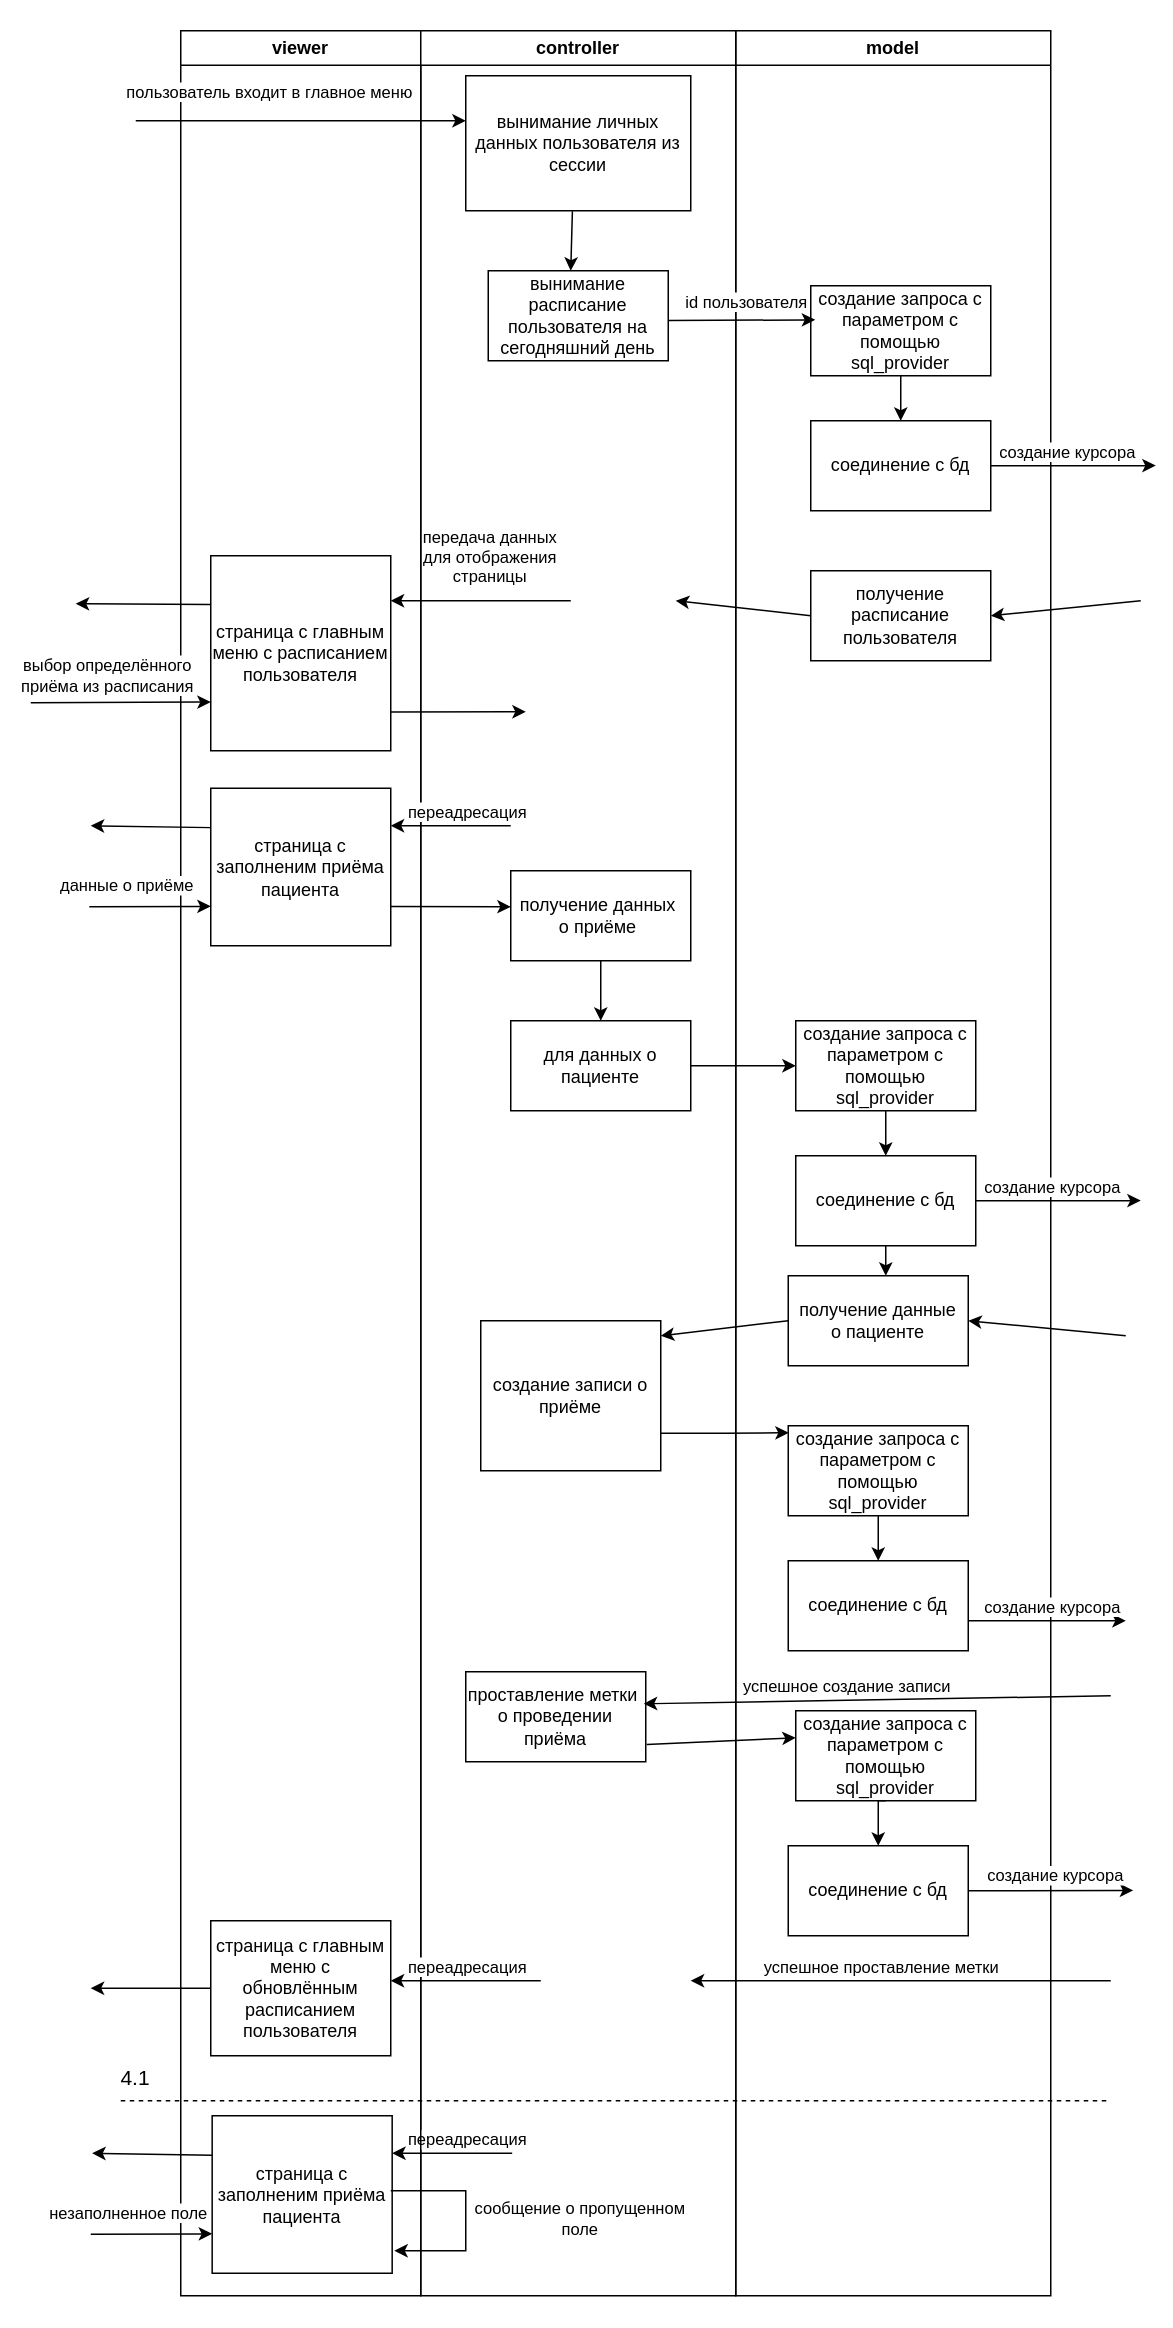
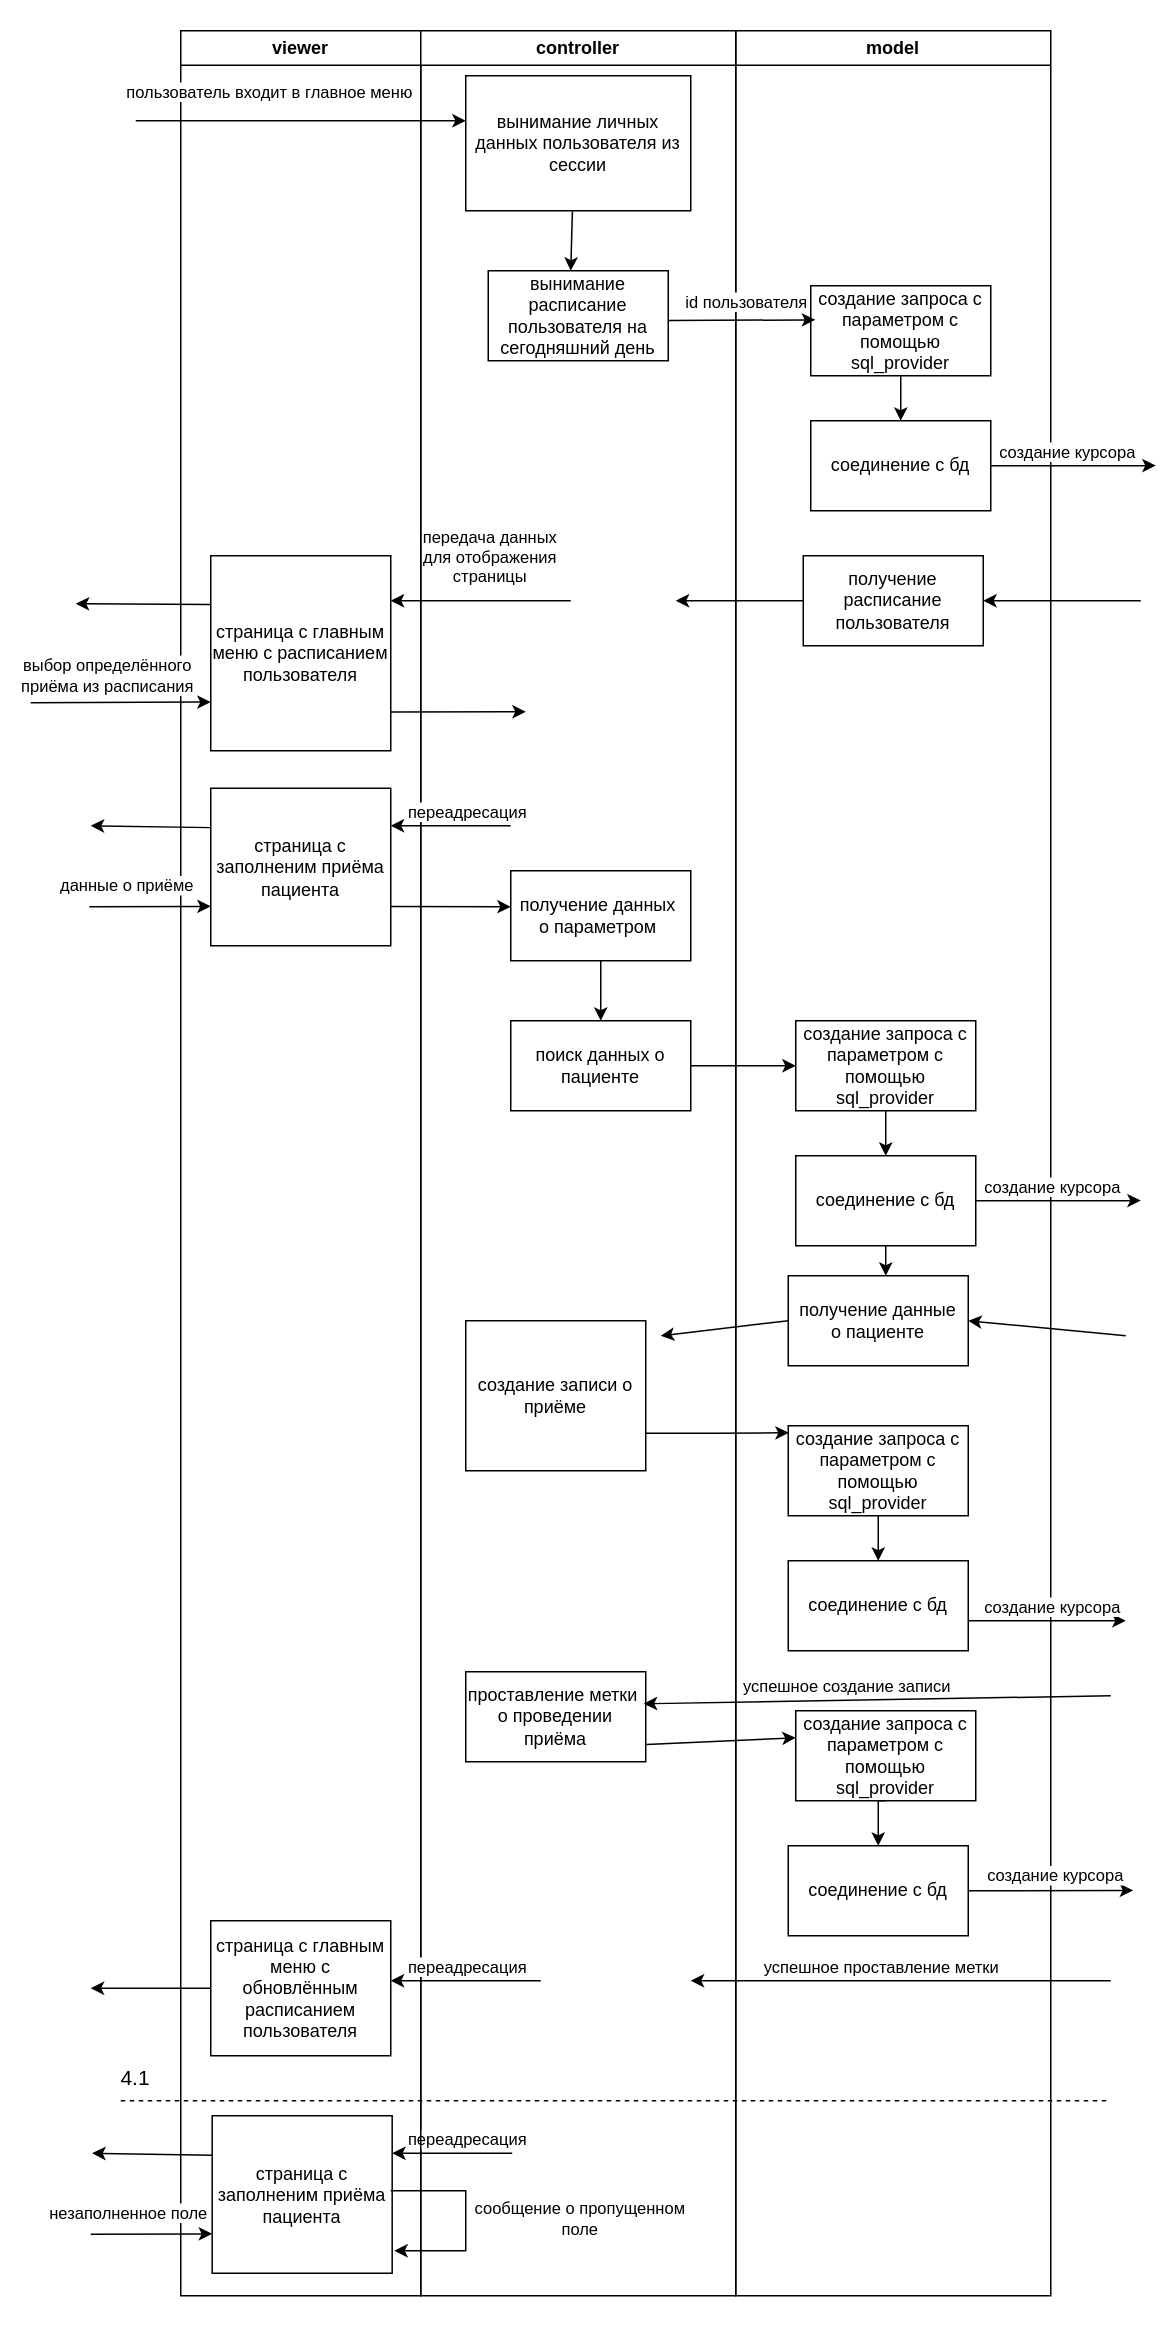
(901, 616) -> (893, 601)
(601, 916) -> (601, 916)
(601, 1066) -> (601, 1066)
(571, 1396) -> (556, 1396)
